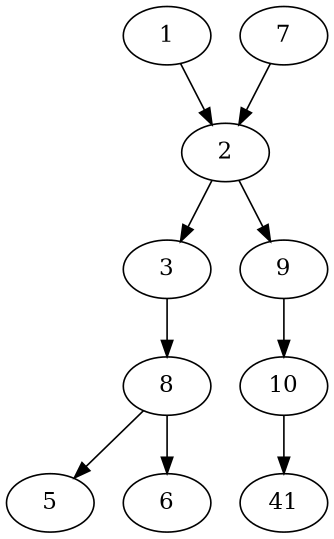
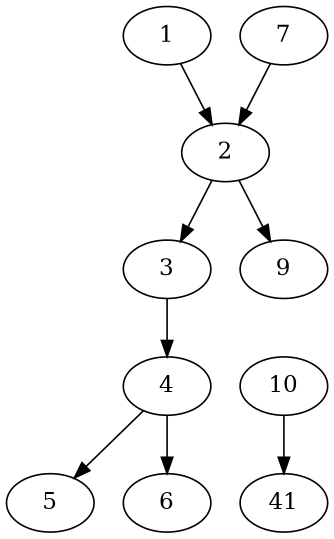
(284, 320) -> none
(167, 386) -> (167, 386)
